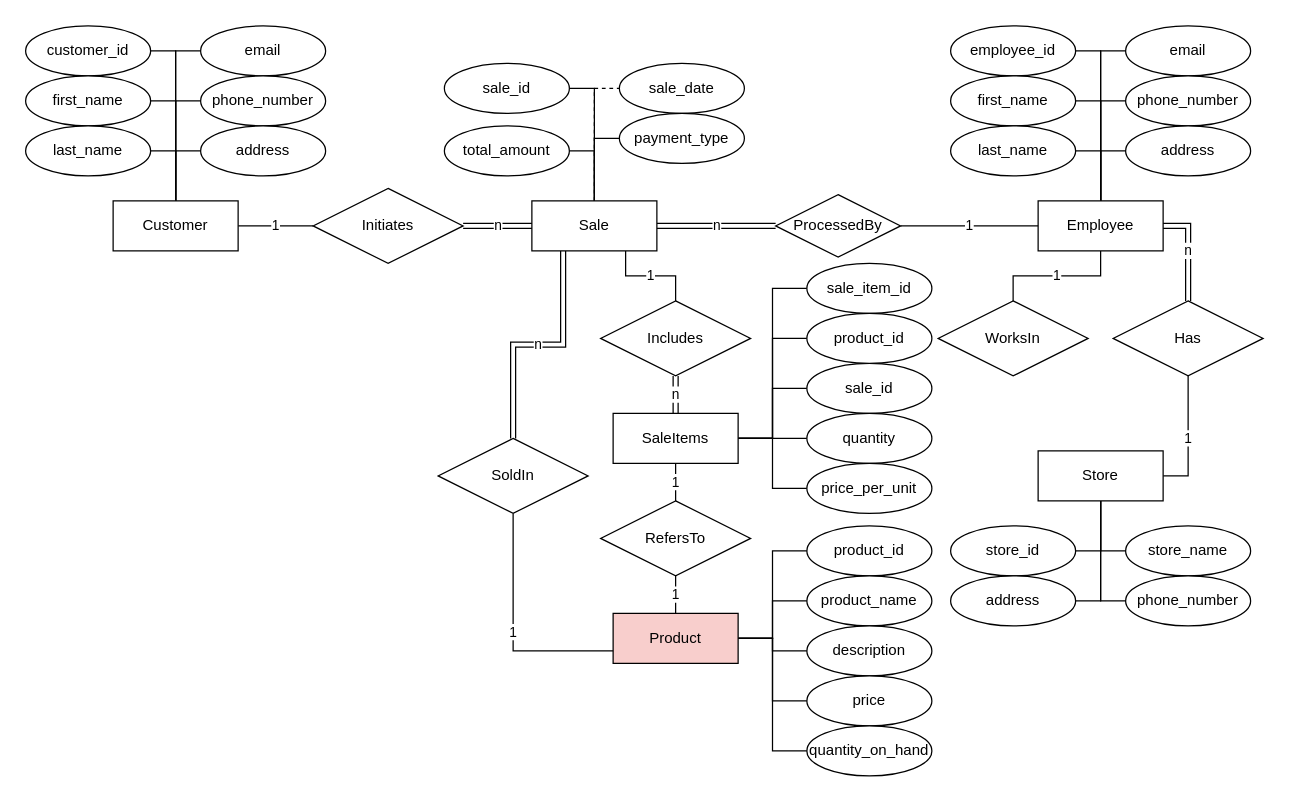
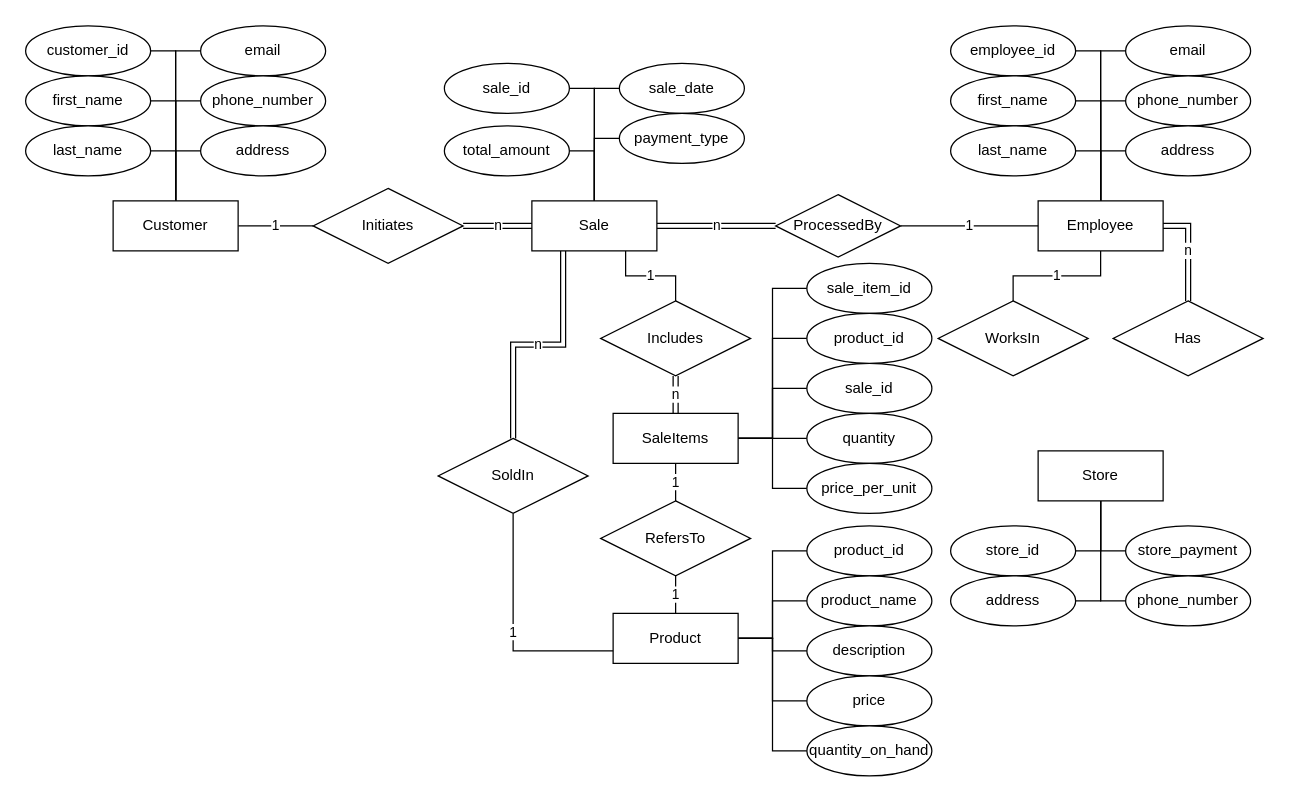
(607, 88) -> (607, 88)
(1188, 439) -> none
(1188, 551) -> (1188, 551)
(676, 638) -> (676, 638)
